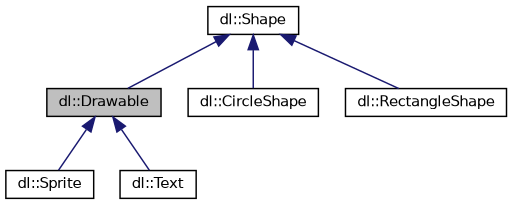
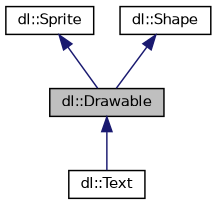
(253, 102) -> none
(426, 102) -> none
(72, 150) -> (83, 68)
